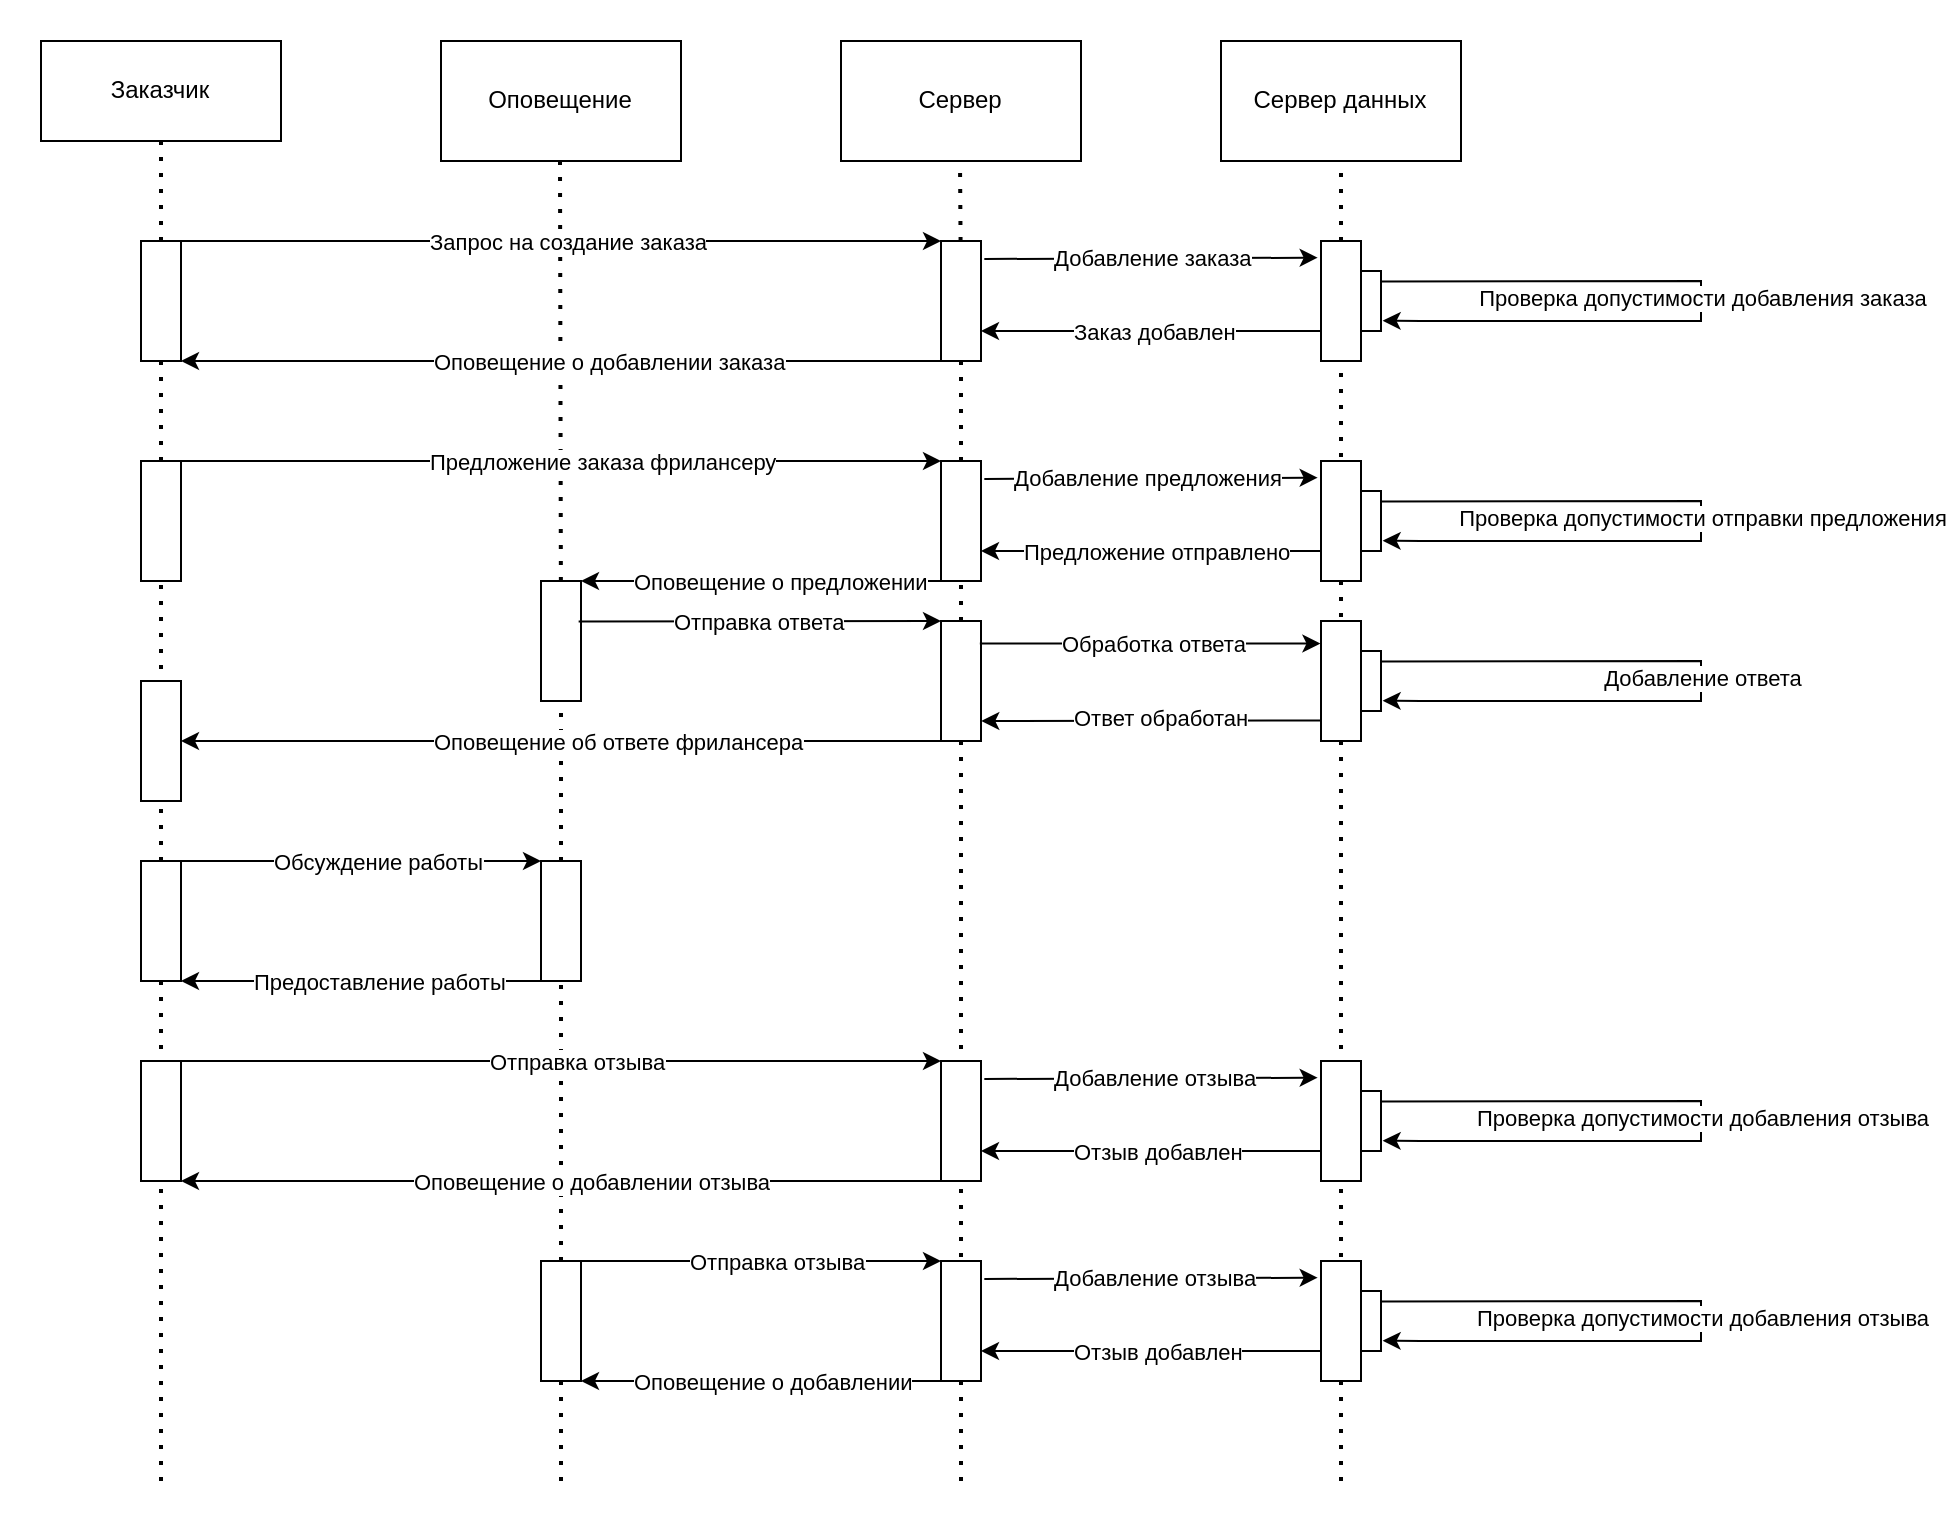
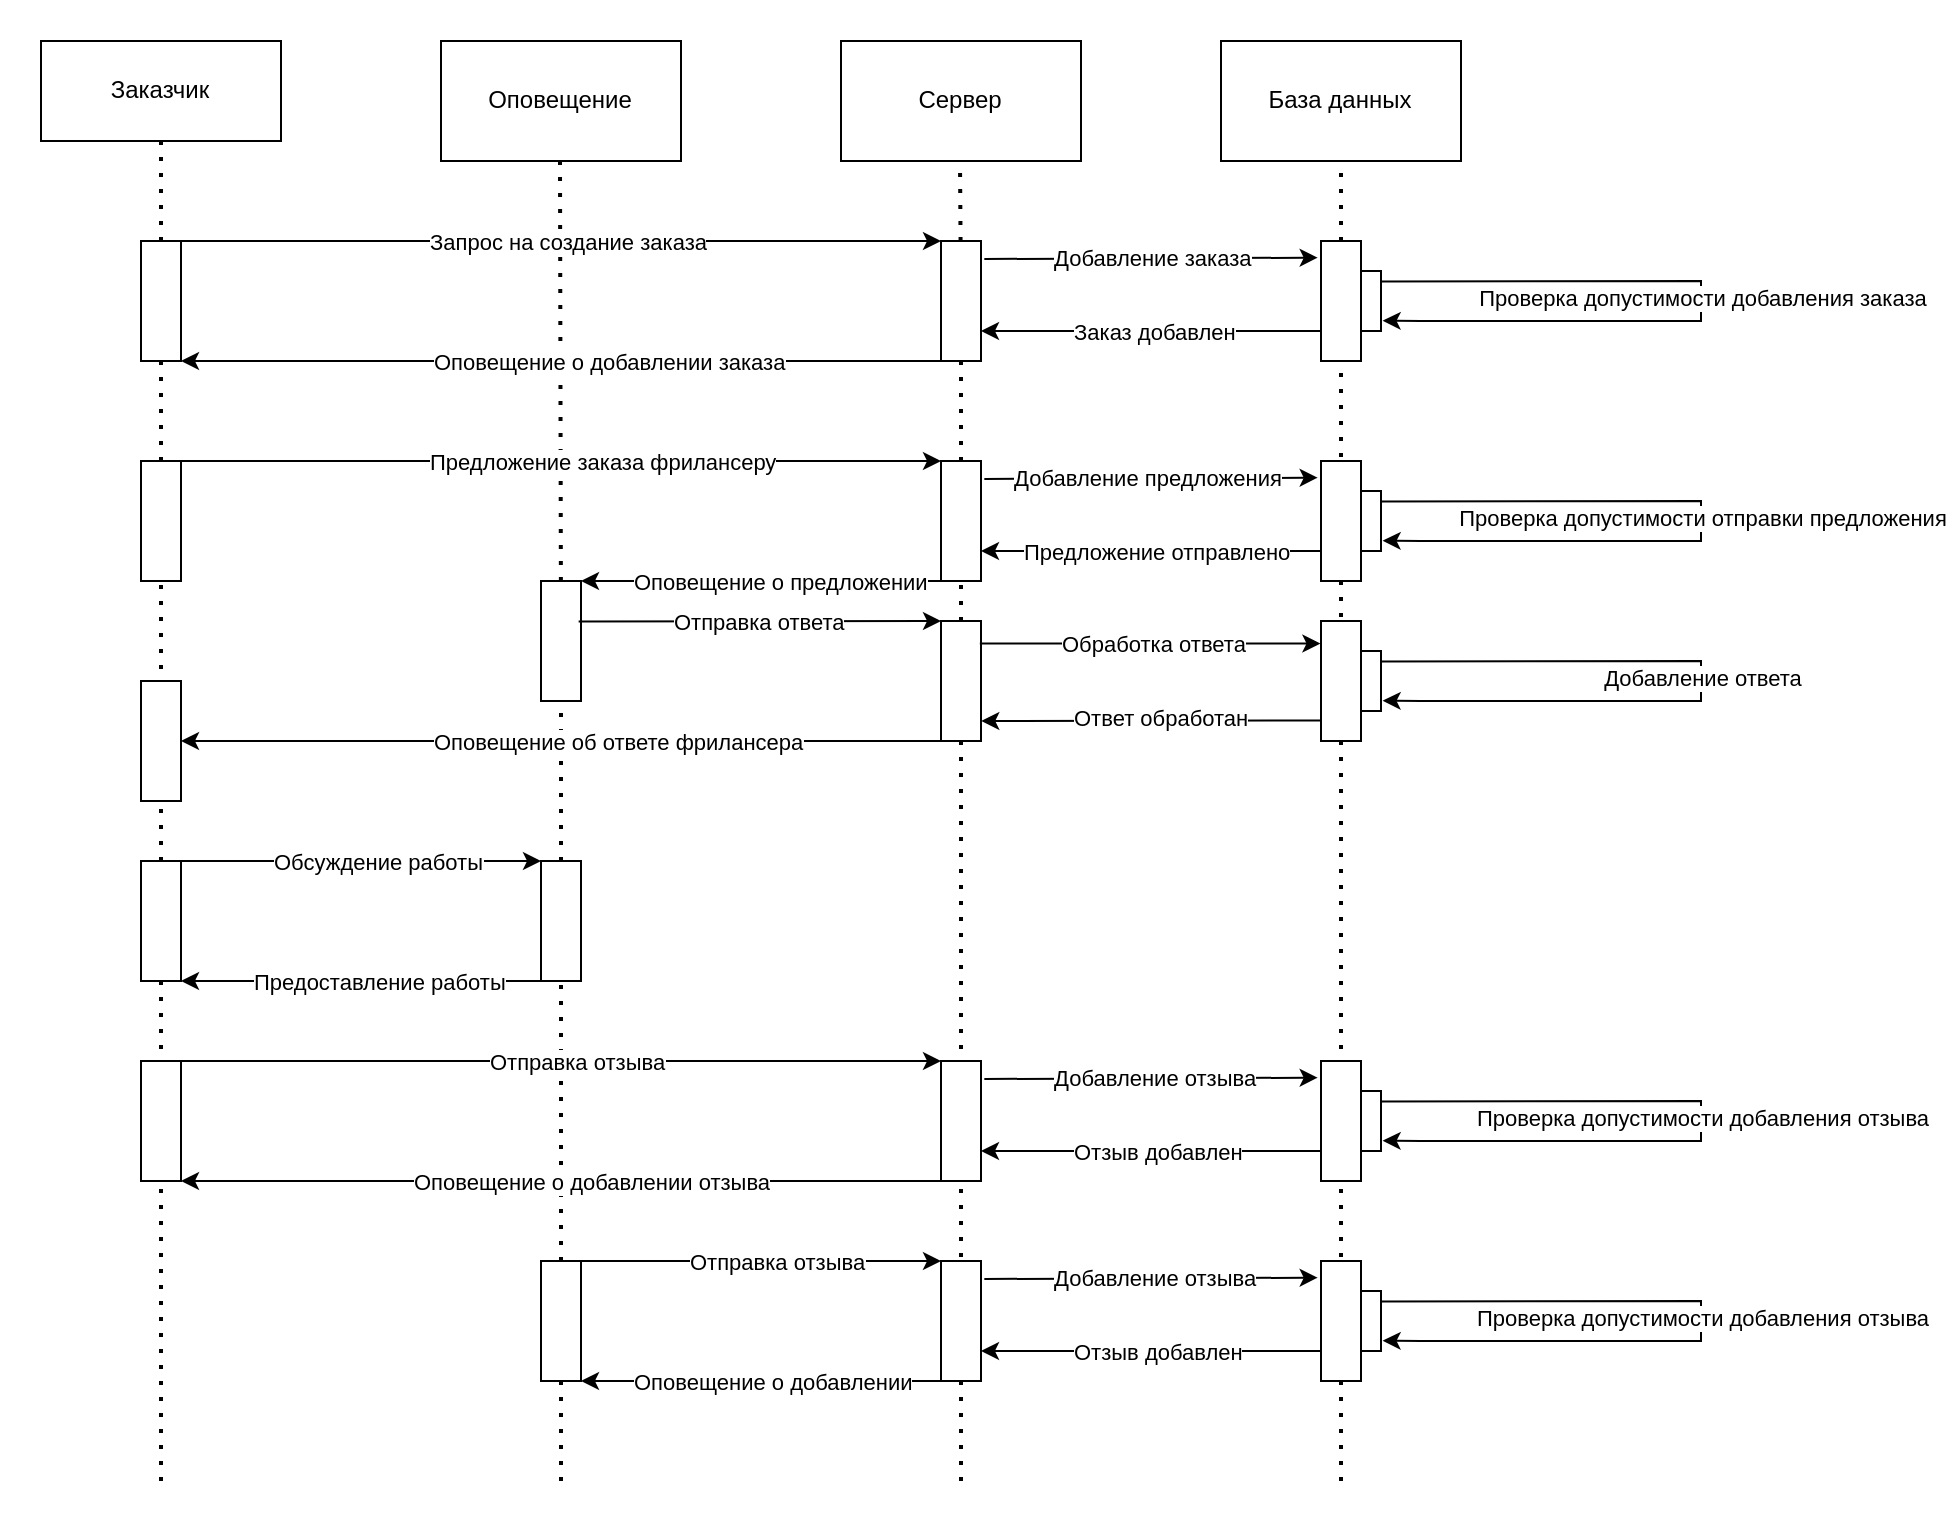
(1341, 101) -> (1341, 101)
